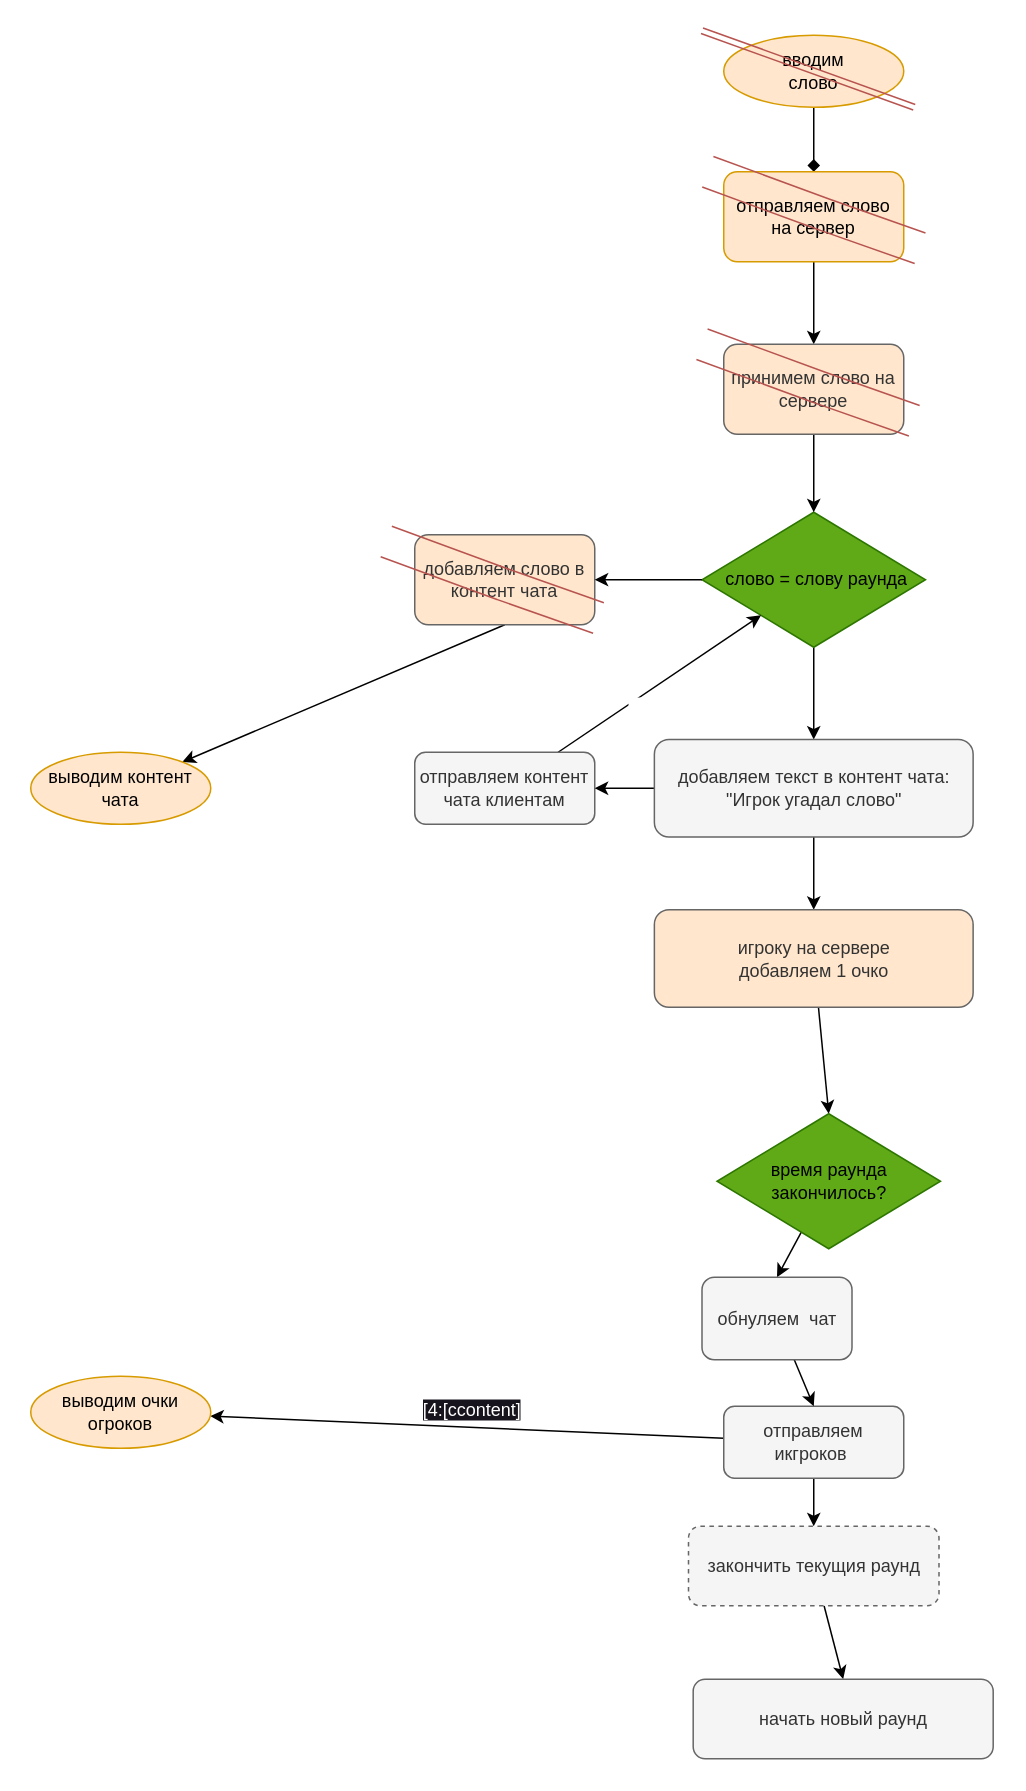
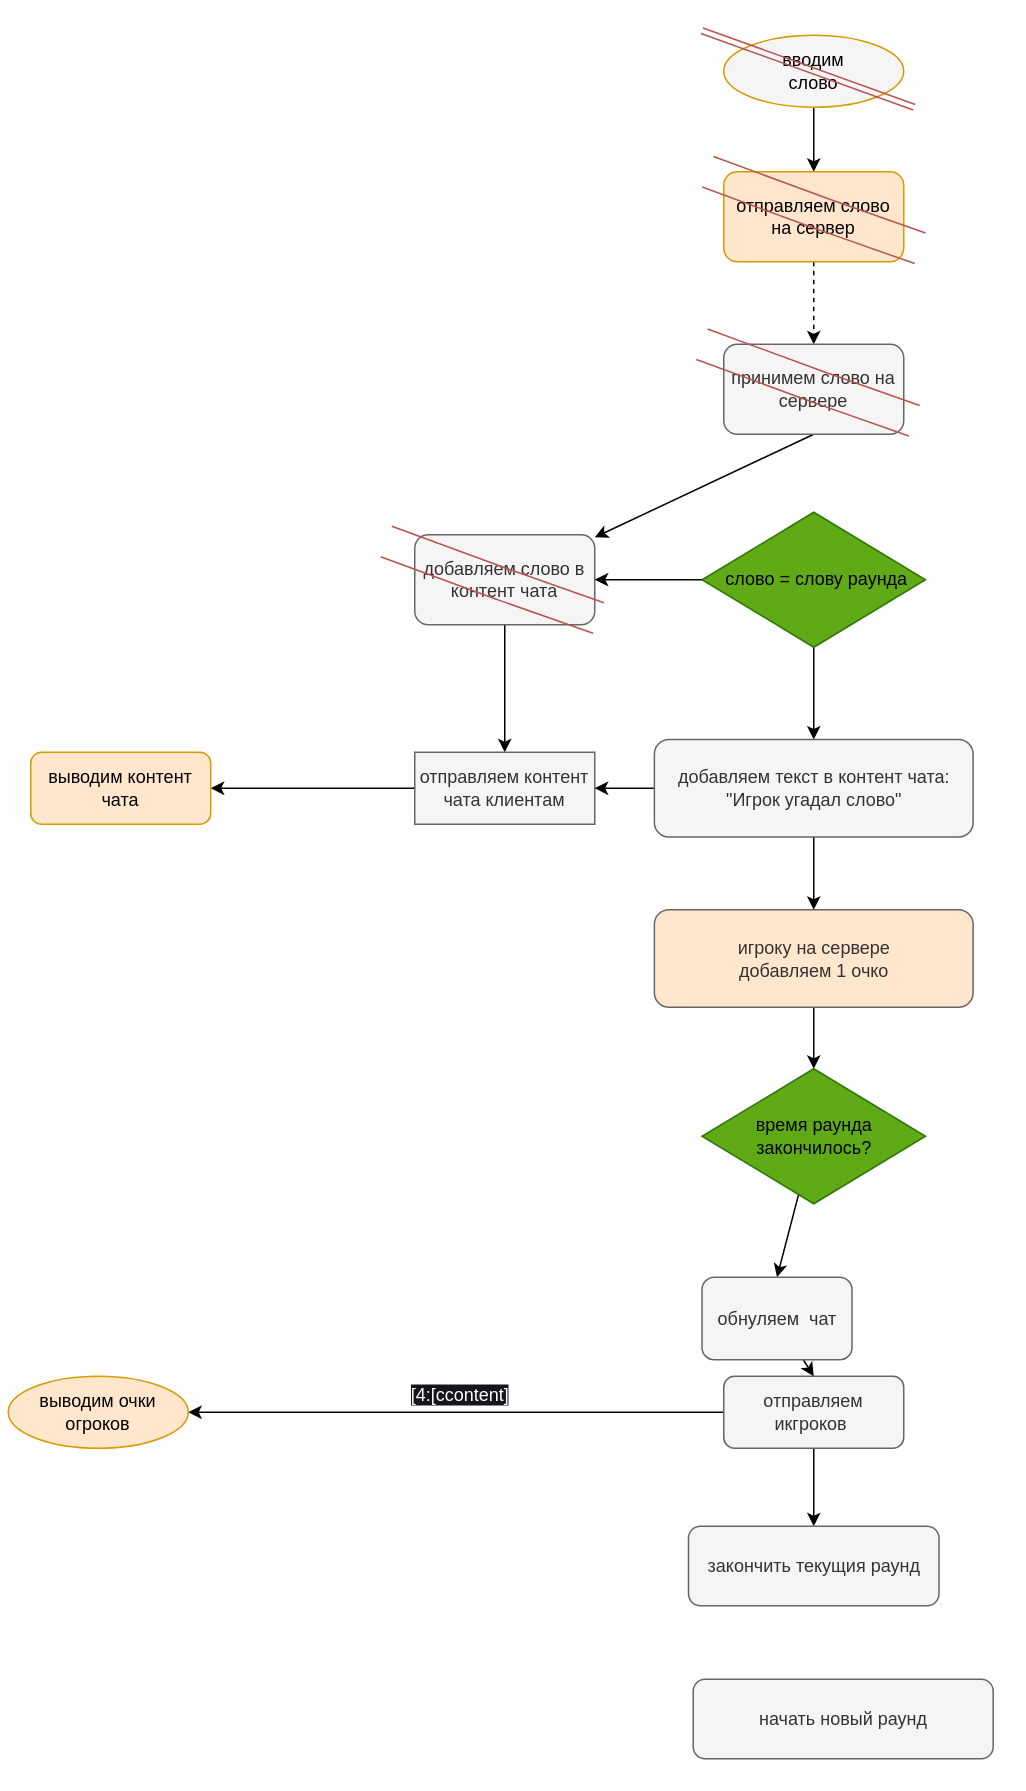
(814, 71) -> (814, 71)
(814, 159) -> (814, 160)
(814, 298) -> (814, 298)
(814, 389) -> (814, 389)
(814, 468) -> (709, 484)
(505, 580) -> (505, 580)
(696, 659) -> (318, 788)
(348, 692) -> (505, 683)
(121, 788) -> (121, 788)
(505, 788) -> (505, 788)
(829, 1181) -> (814, 1136)
(121, 1412) -> (98, 1412)
(814, 1442) -> (814, 1412)
(814, 1566) -> (814, 1566)
(832, 1638) -> none
